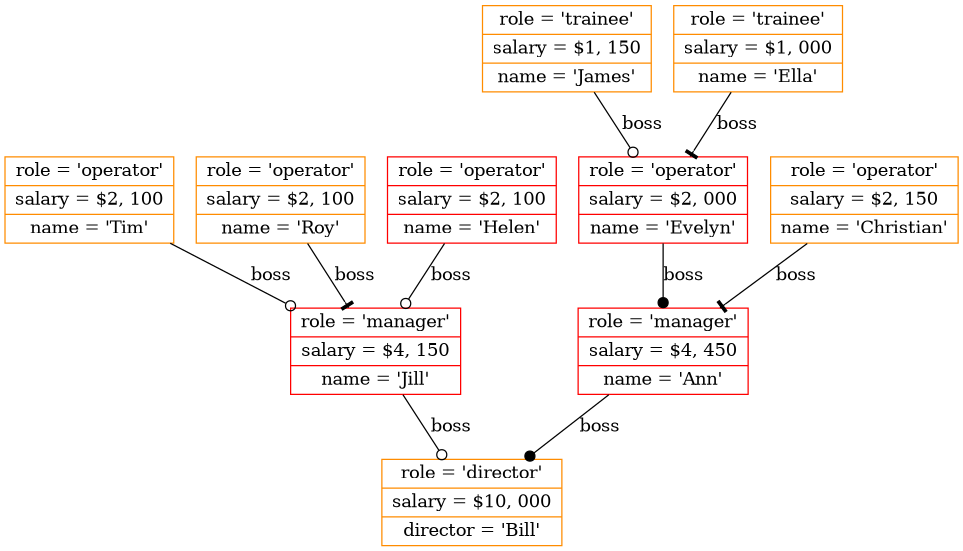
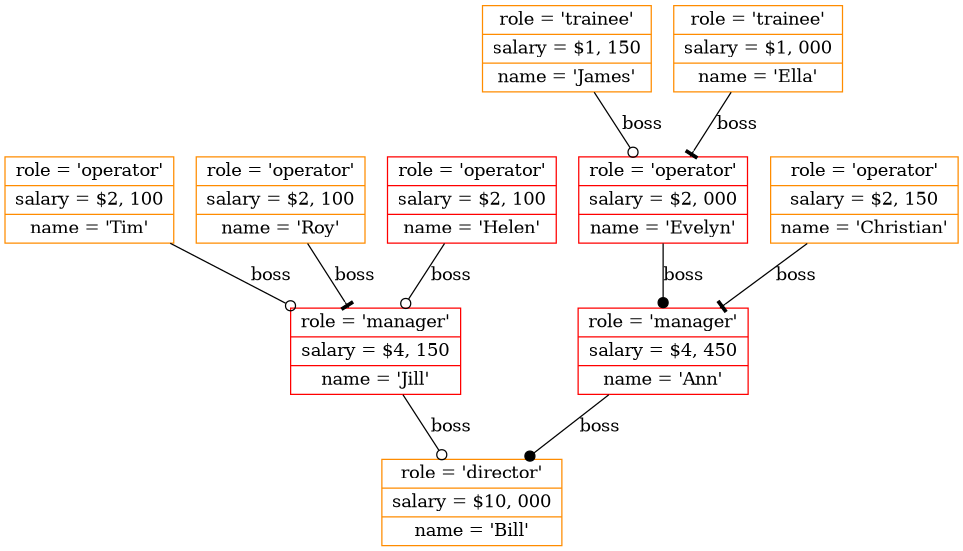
(472, 531) -> (472, 531)
